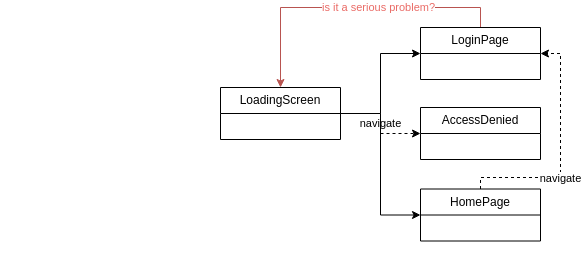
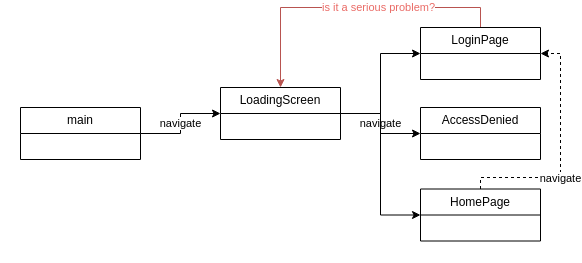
none -> (181, 128)
none -> (81, 134)
(397, 134) -> (397, 134)
